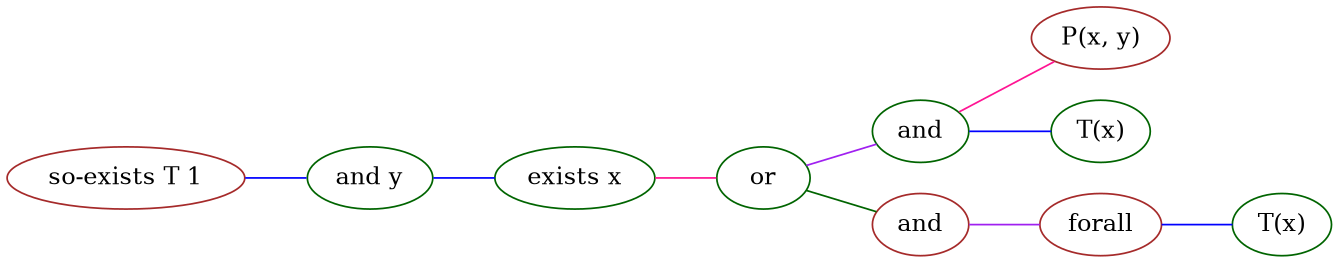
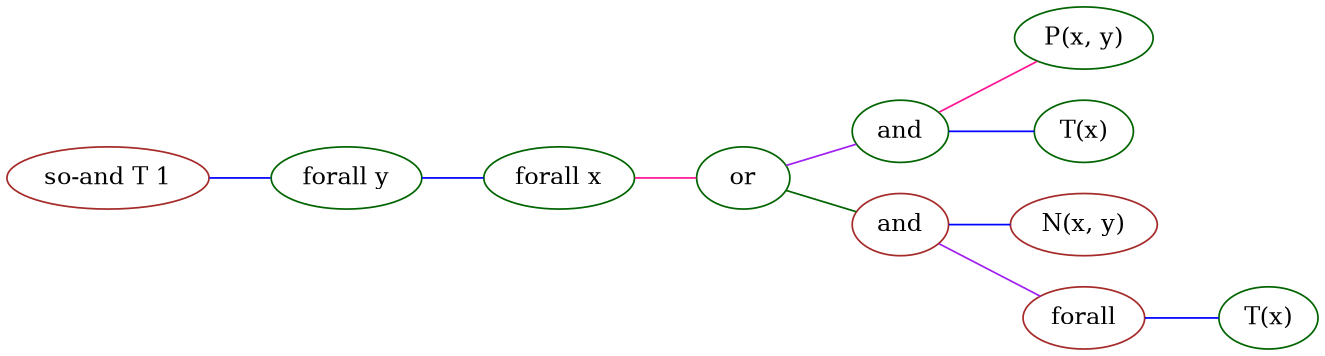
(1101, 38) -> (1084, 38)
(126, 178) -> (108, 178)
(370, 178) -> (346, 178)
(575, 178) -> (559, 178)
none -> (1084, 225)
